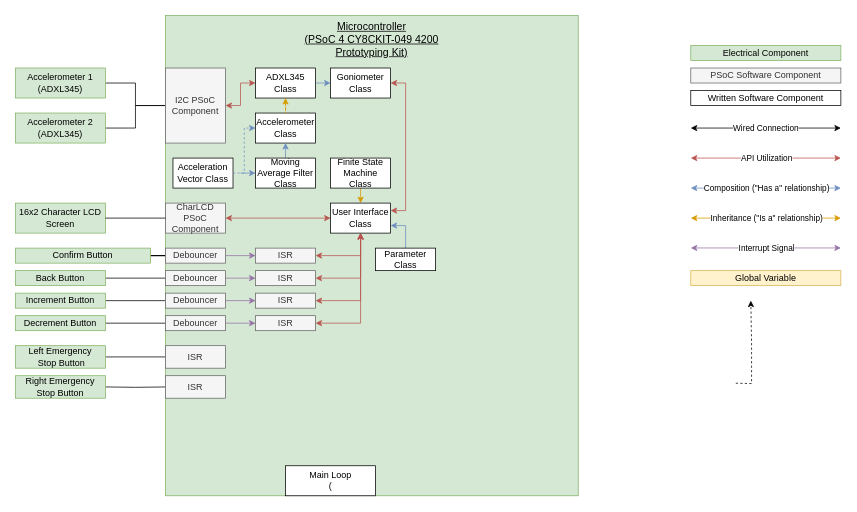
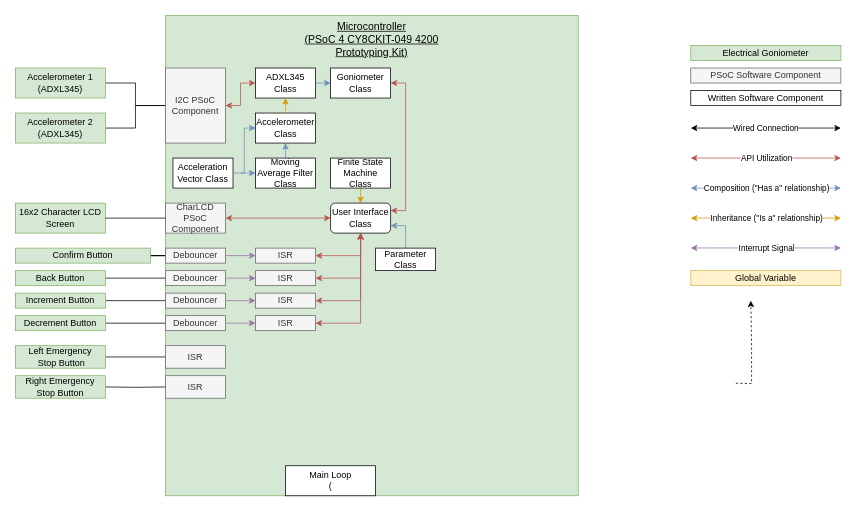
(765, 53) -> (765, 53)
(244, 146) -> (244, 146)
(360, 218) -> (360, 218)
